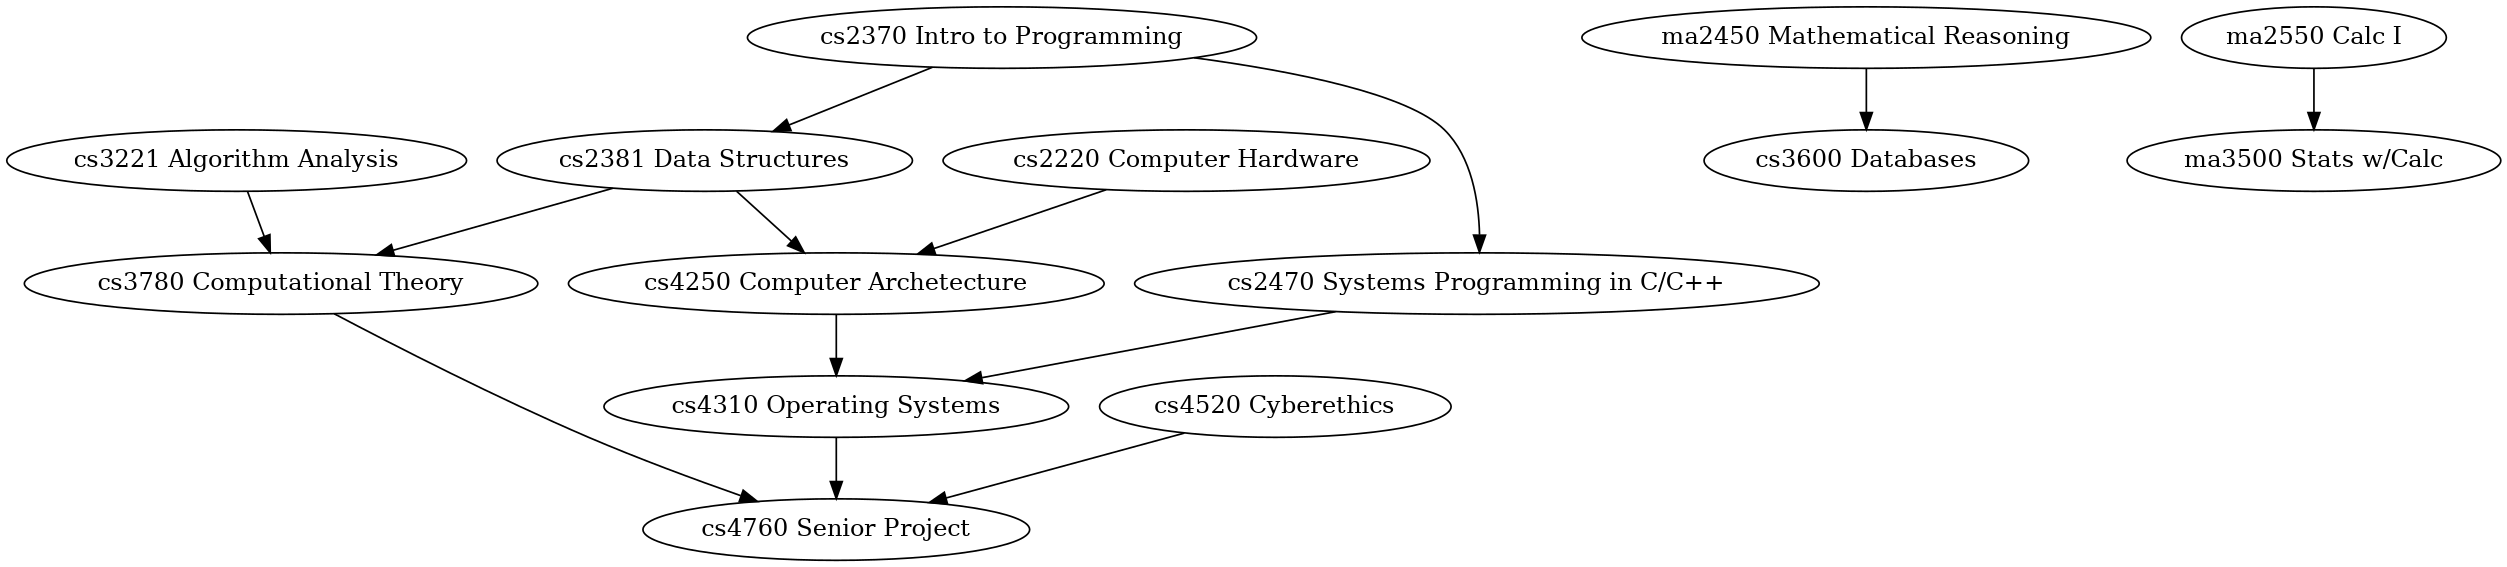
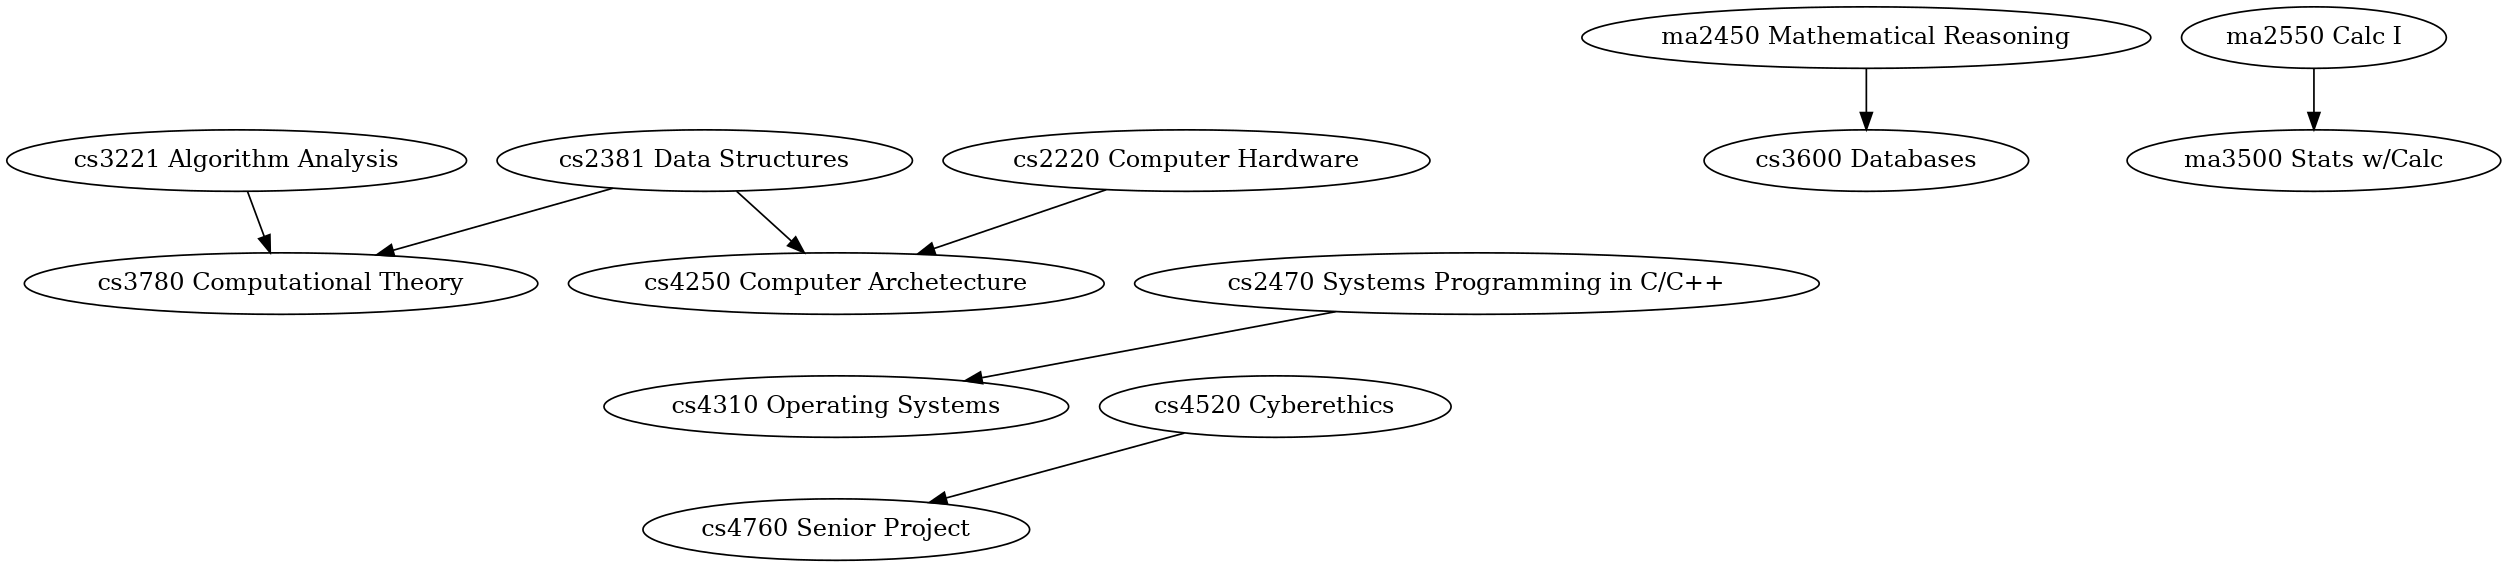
(1002, 38) -> none
(836, 337) -> none
(534, 413) -> none
(836, 460) -> none
